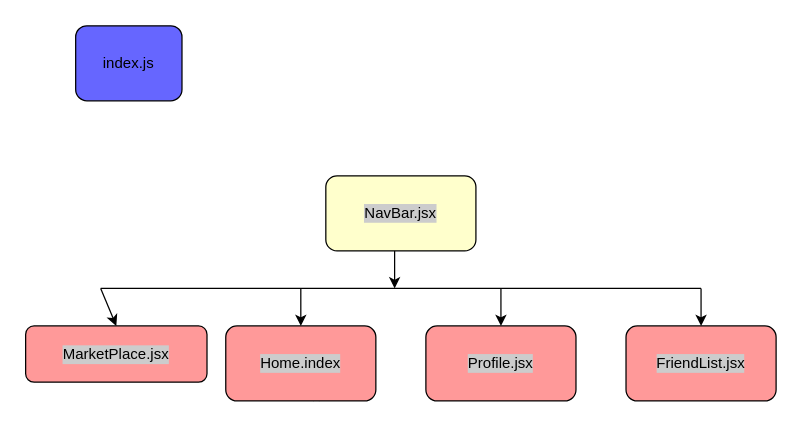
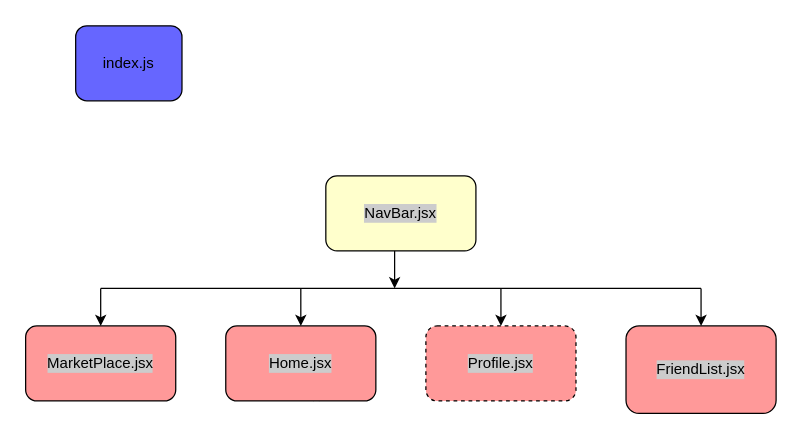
(116, 354) -> (101, 363)
(301, 363) -> (301, 363)
(501, 363) -> (501, 363)
(701, 363) -> (701, 369)
